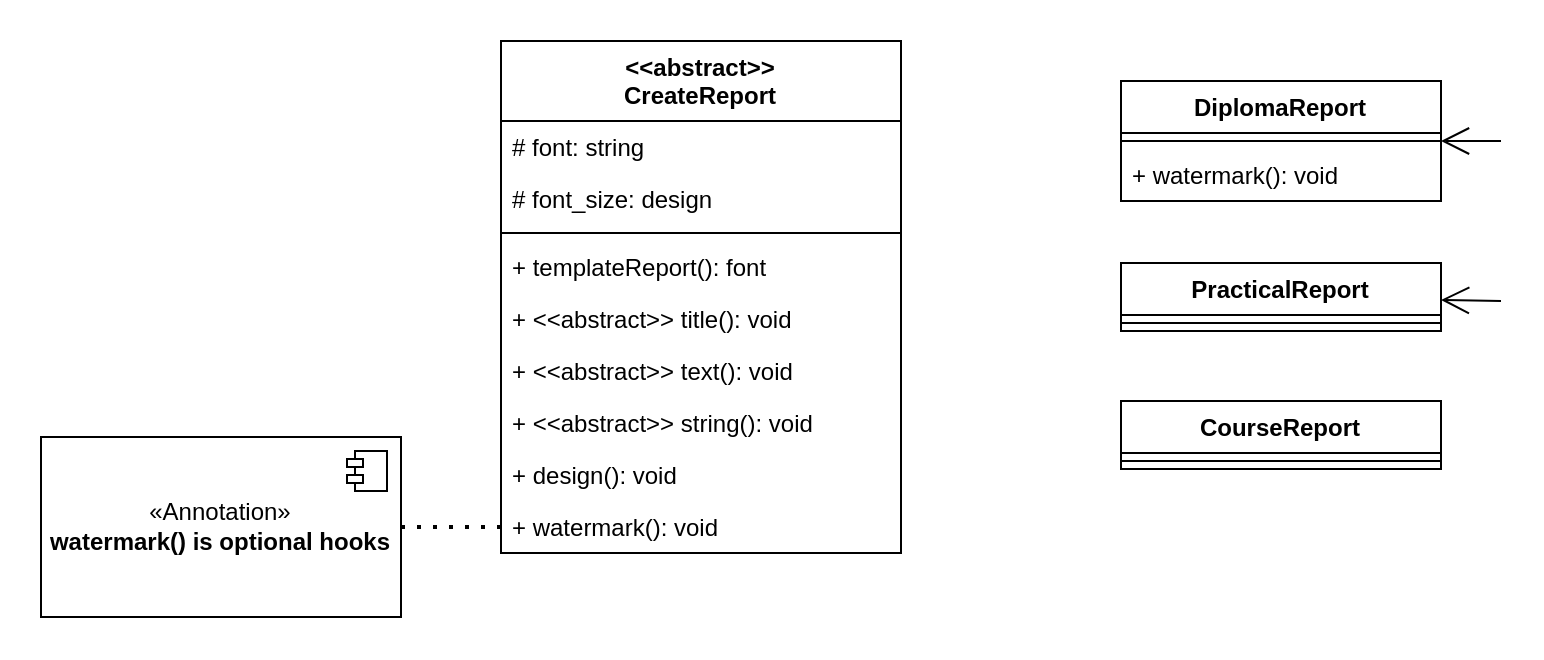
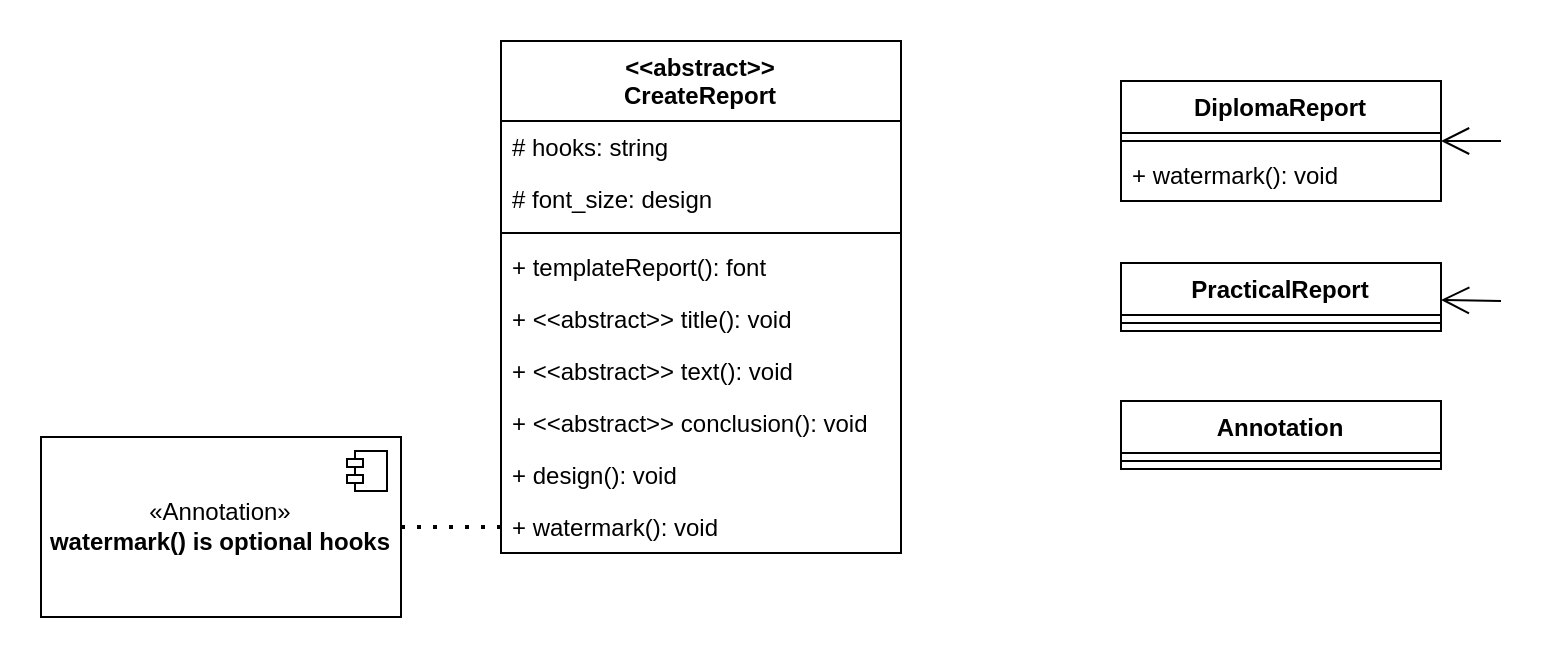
(595, 149) -> (601, 149)
(689, 425) -> (703, 440)
(1281, 429) -> (1281, 429)
